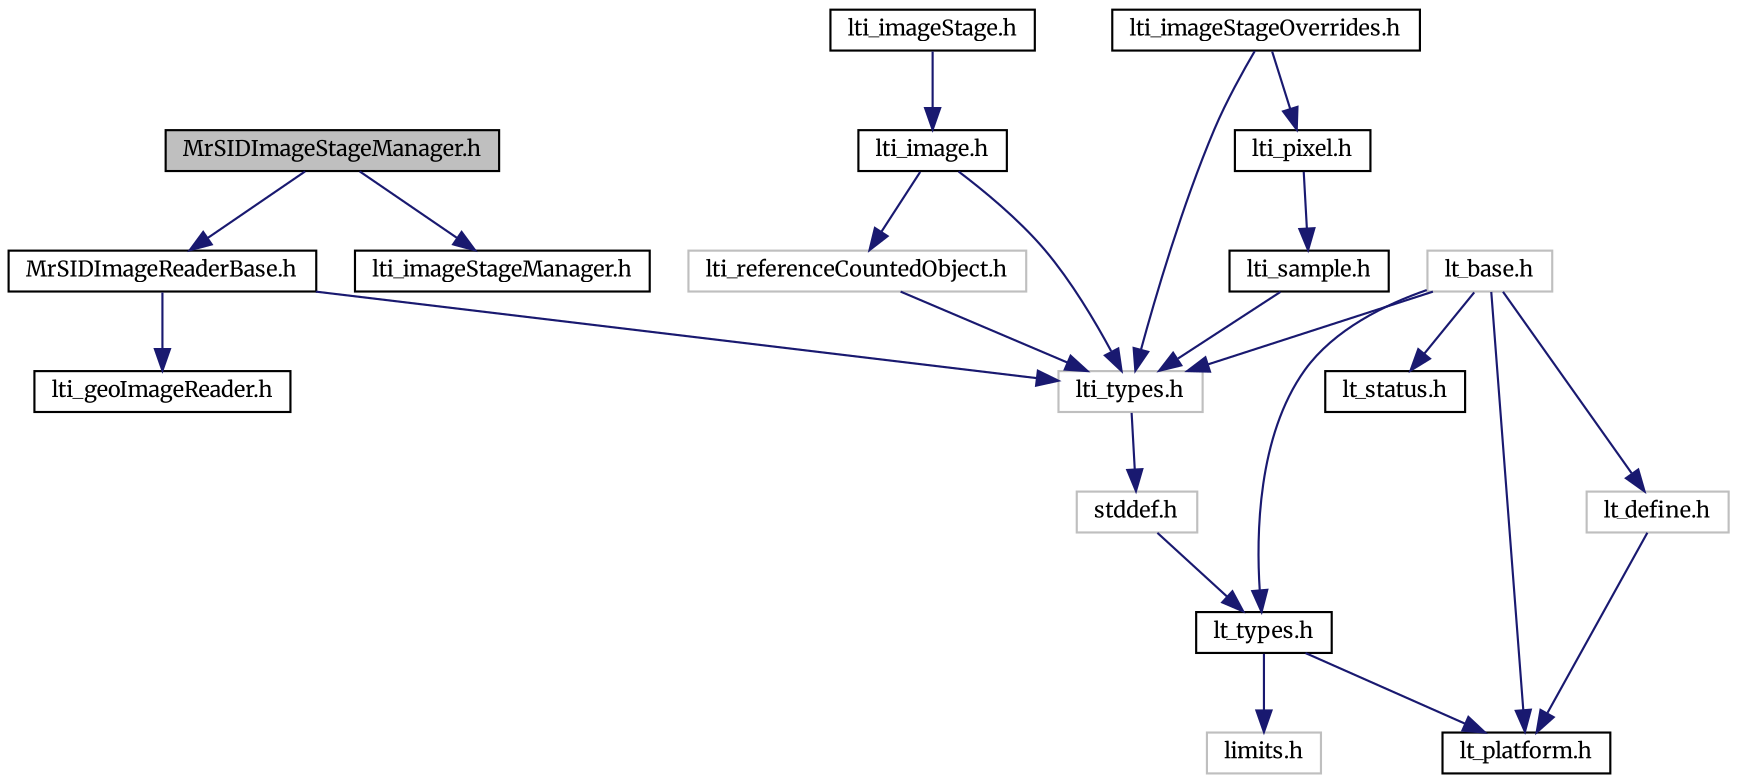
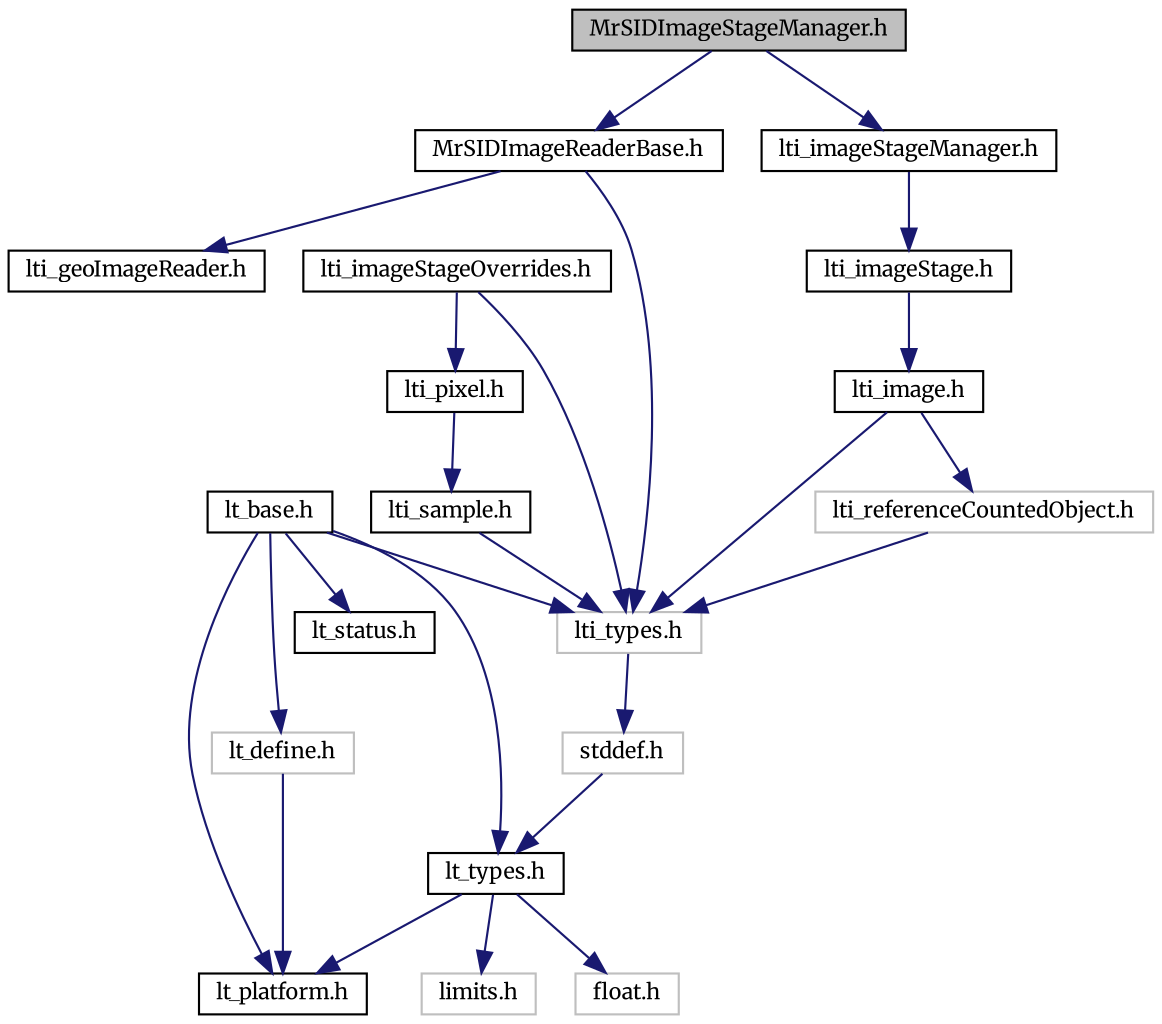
none -> (909, 200)
(1490, 271) -> (270, 512)
none -> (627, 994)
